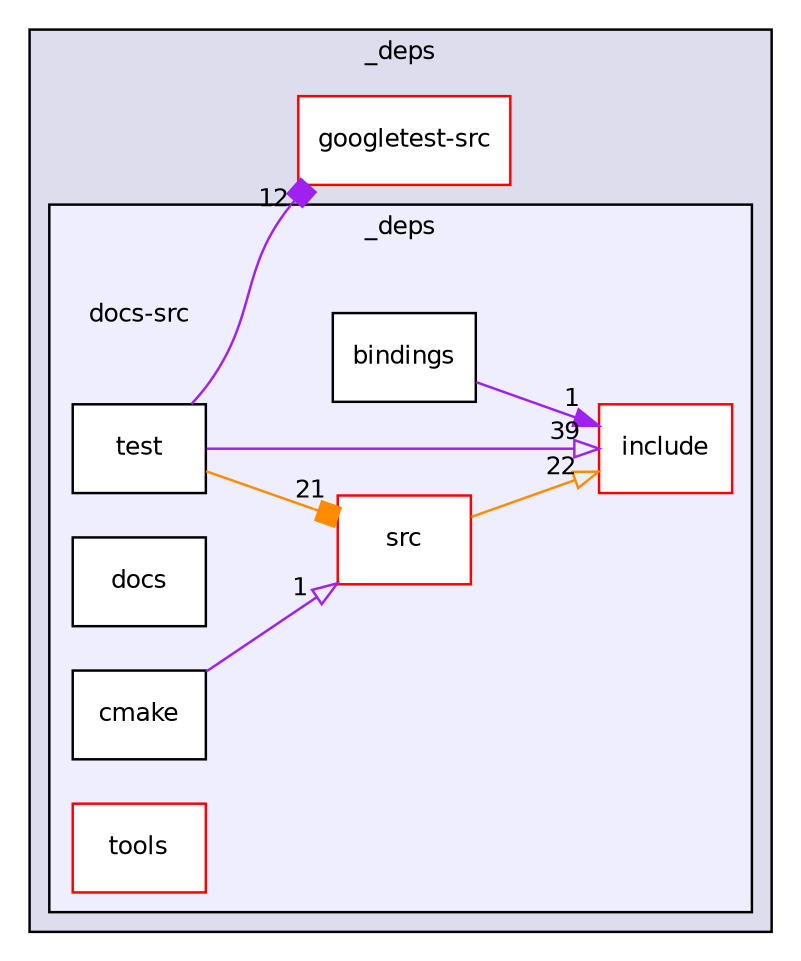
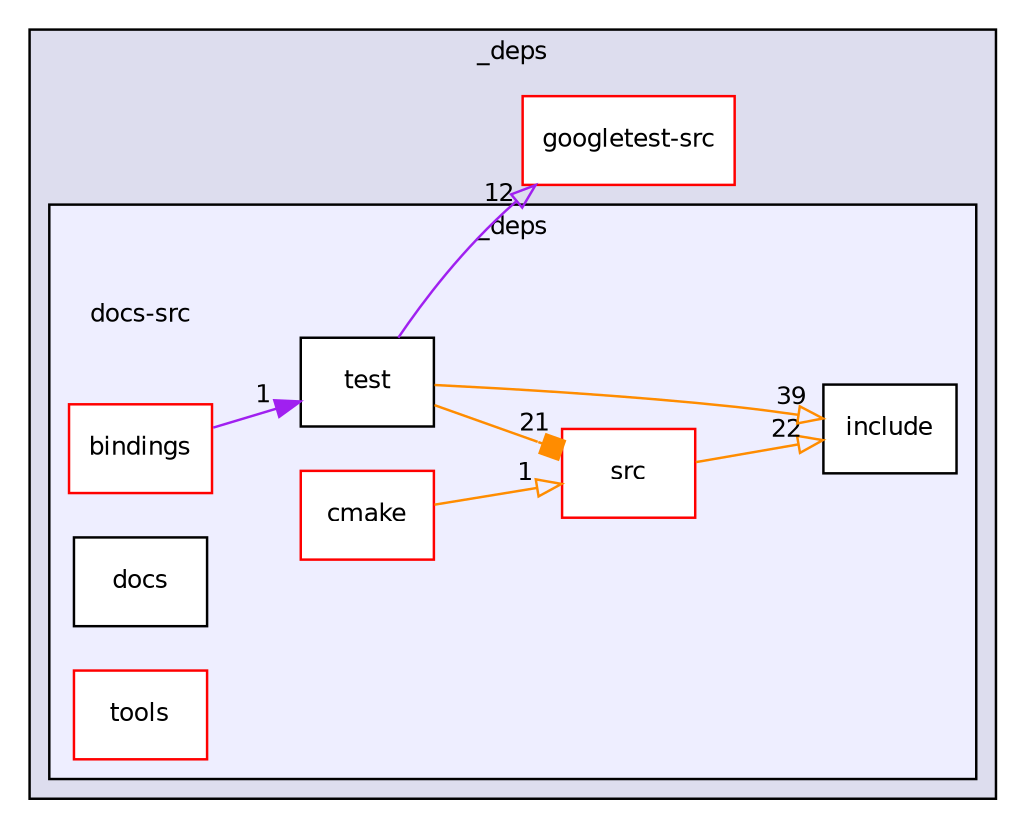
(245, 306) -> (453, 266)
(404, 357) -> (141, 449)
(526, 400) -> (245, 418)
(390, 449) -> (617, 396)
(666, 449) -> (890, 429)
(261, 634) -> (486, 496)
(139, 715) -> (367, 515)
